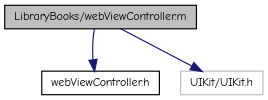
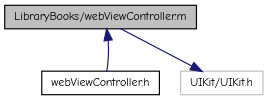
(93, 44) -> (108, 56)
